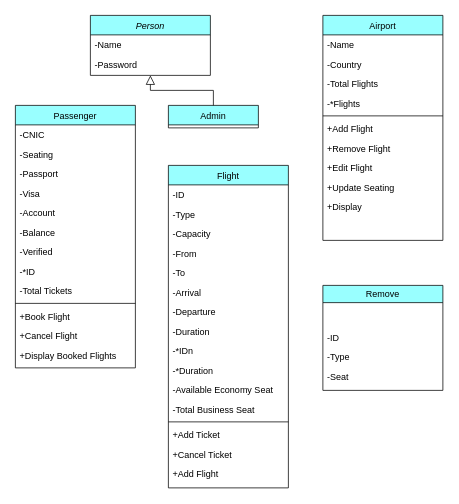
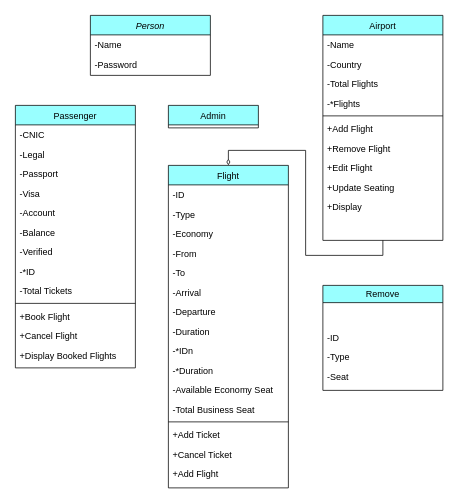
(187, 90) -> none
(38, 155) -> (33, 155)
none -> (306, 205)
(194, 234) -> (193, 234)
